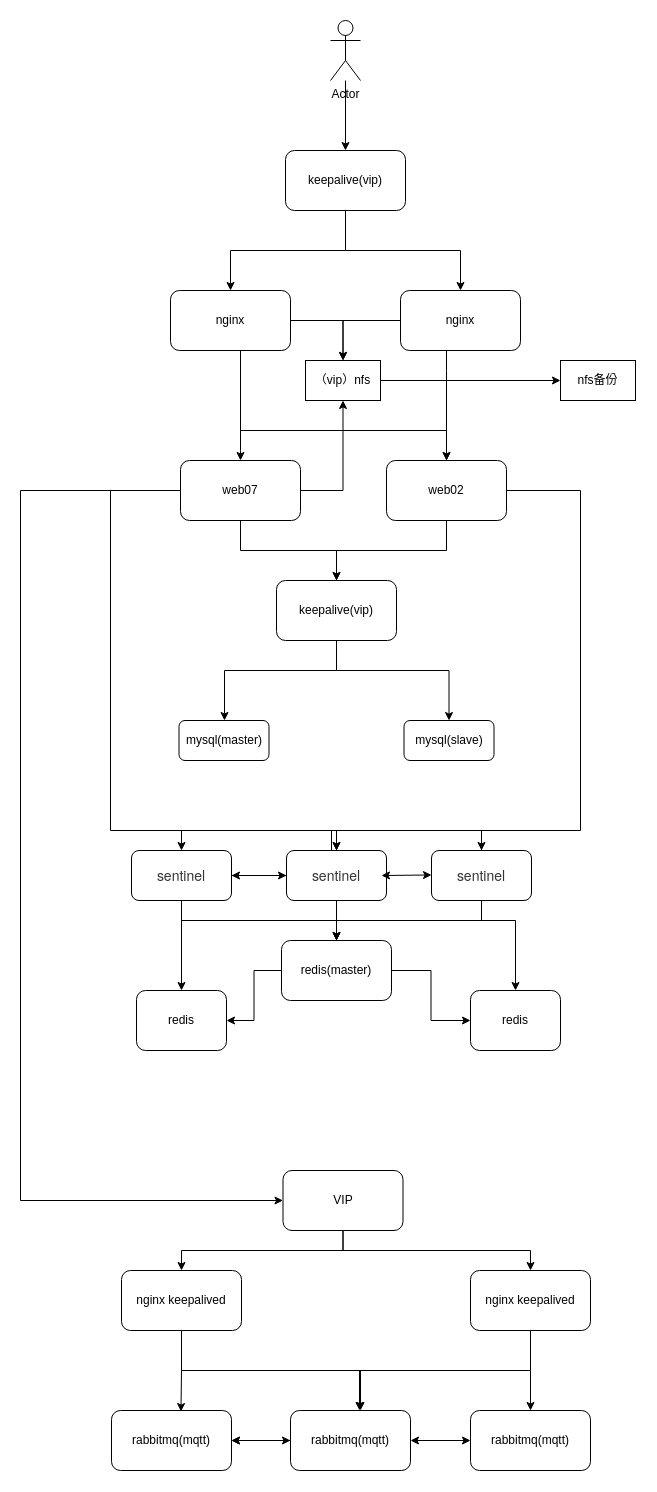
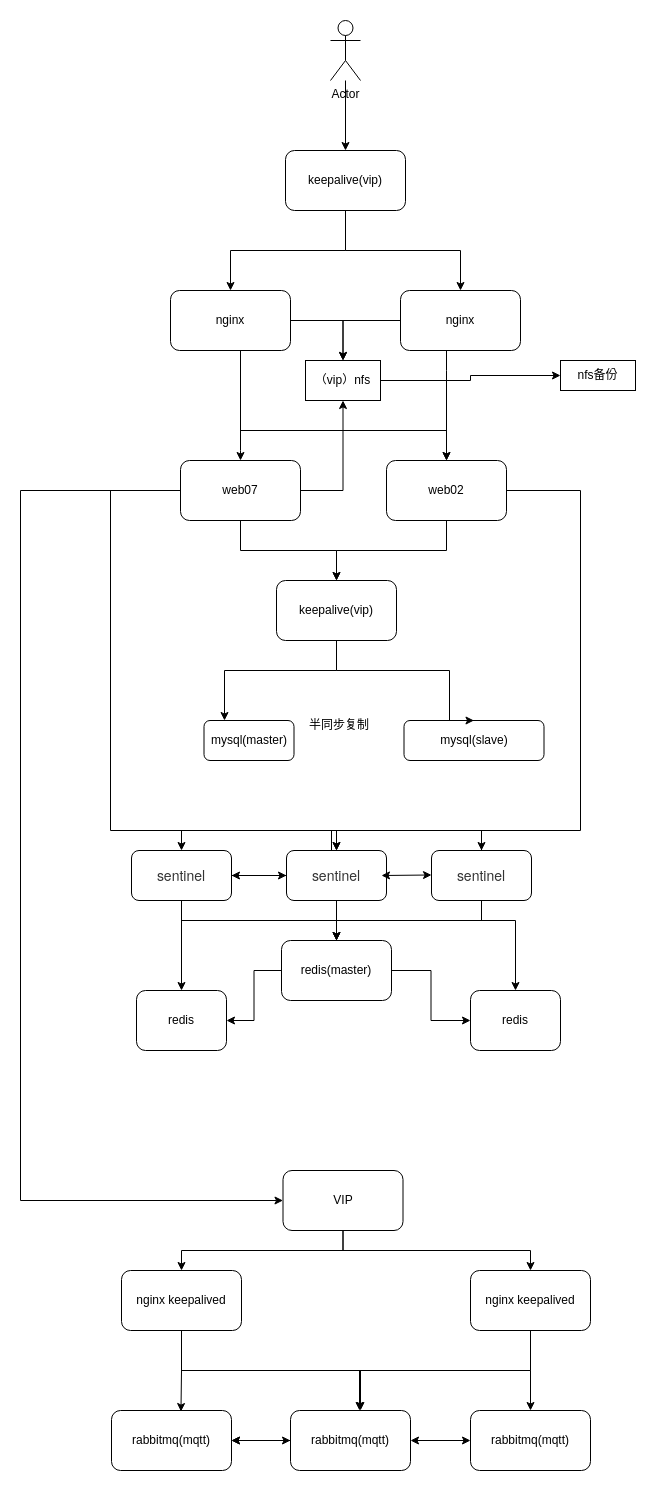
(598, 381) -> (598, 376)
none -> (339, 726)
(224, 741) -> (249, 741)
(449, 741) -> (474, 741)
